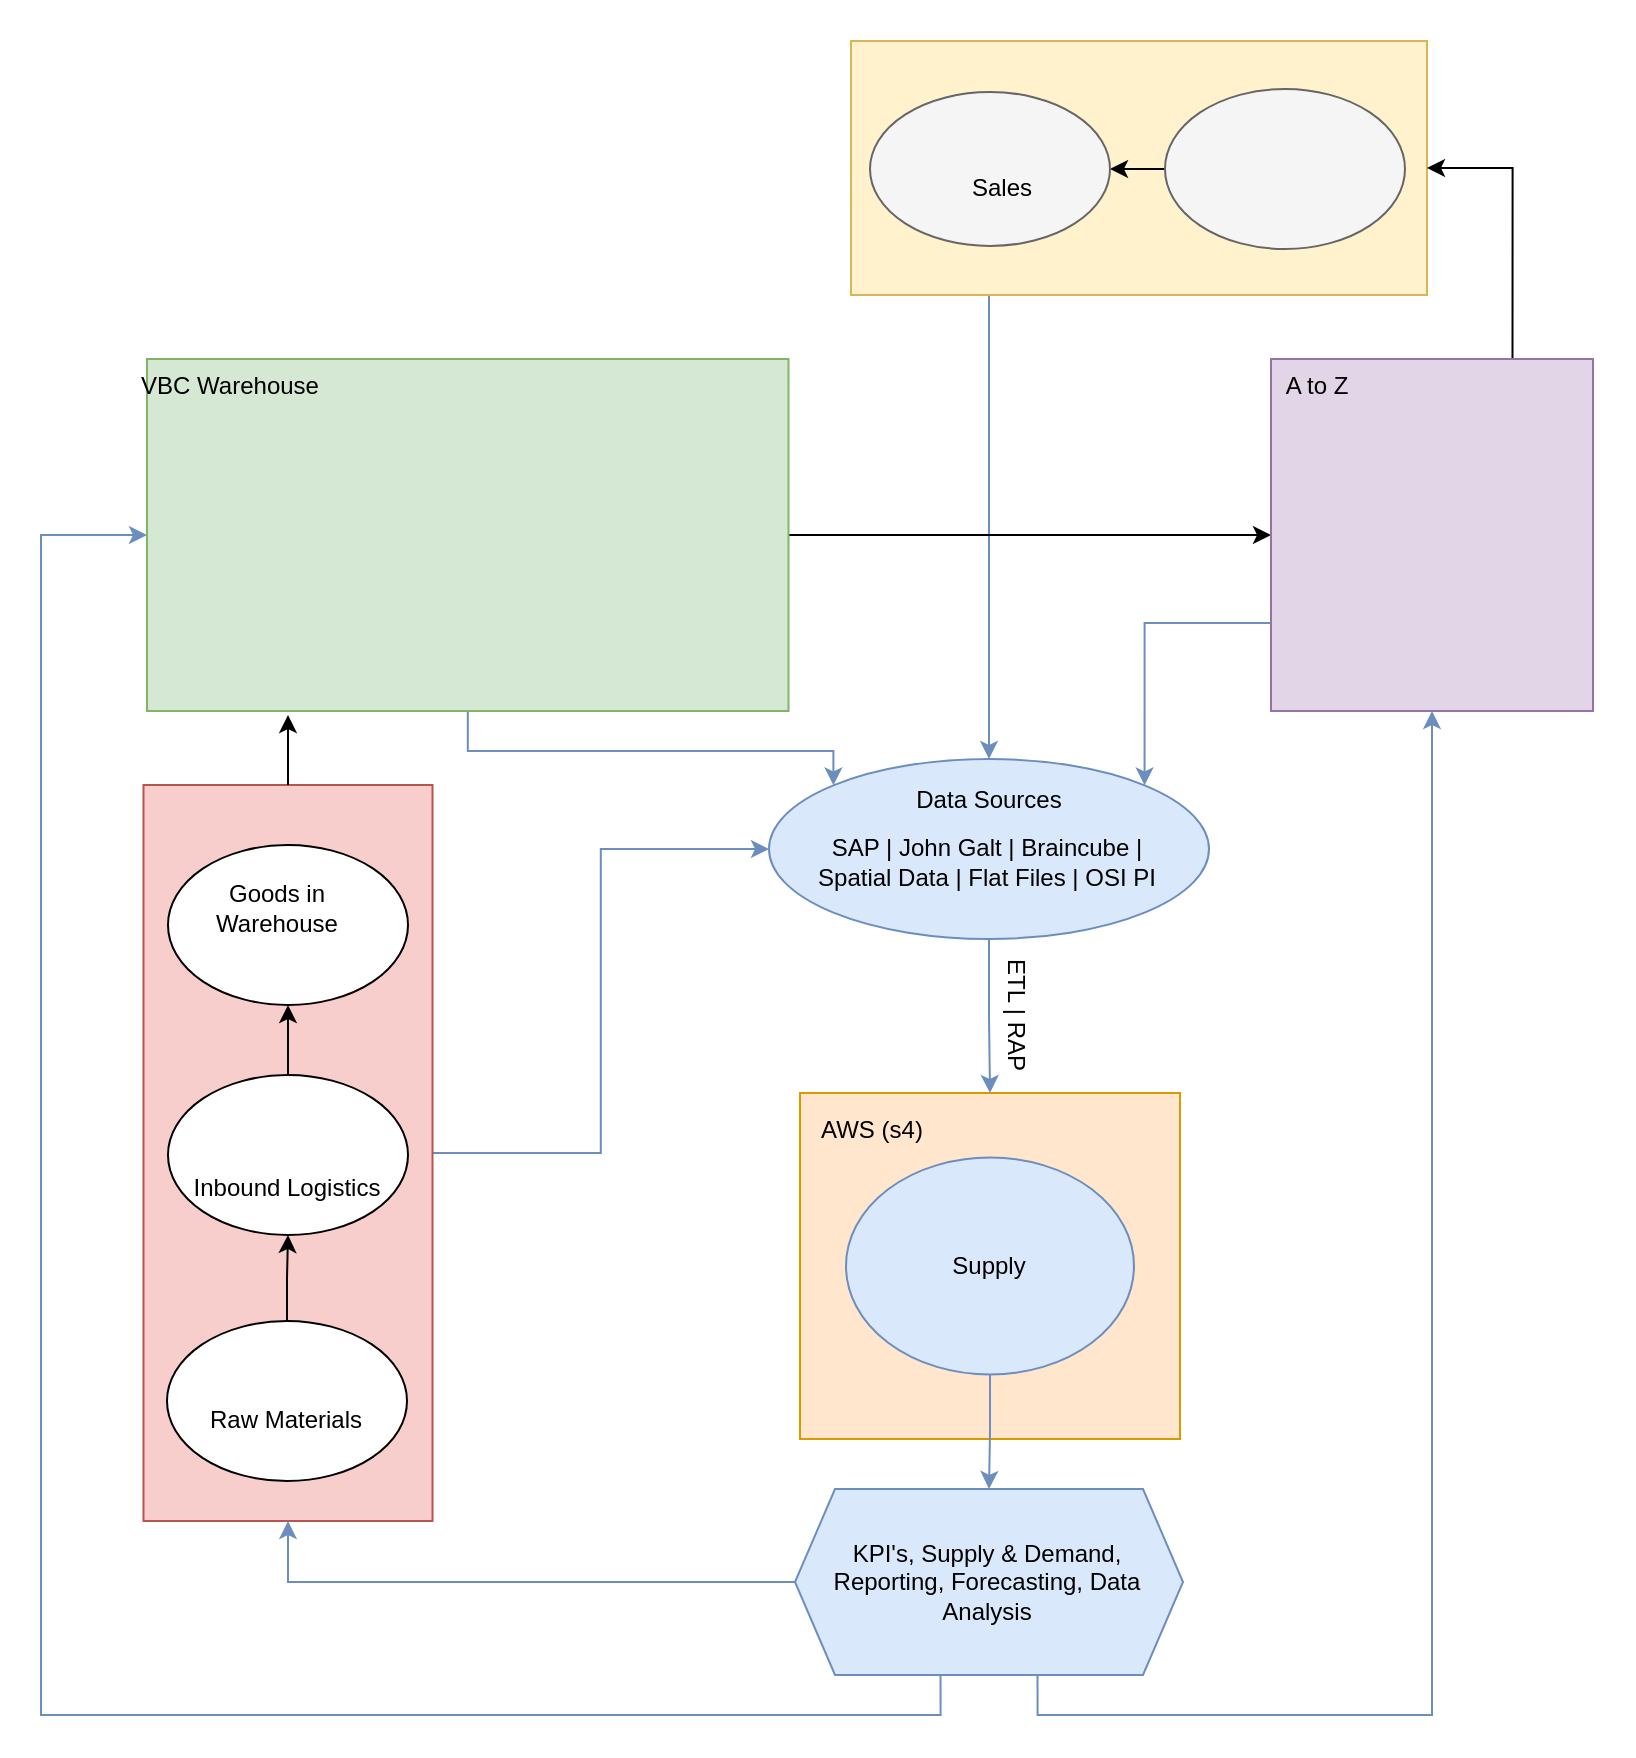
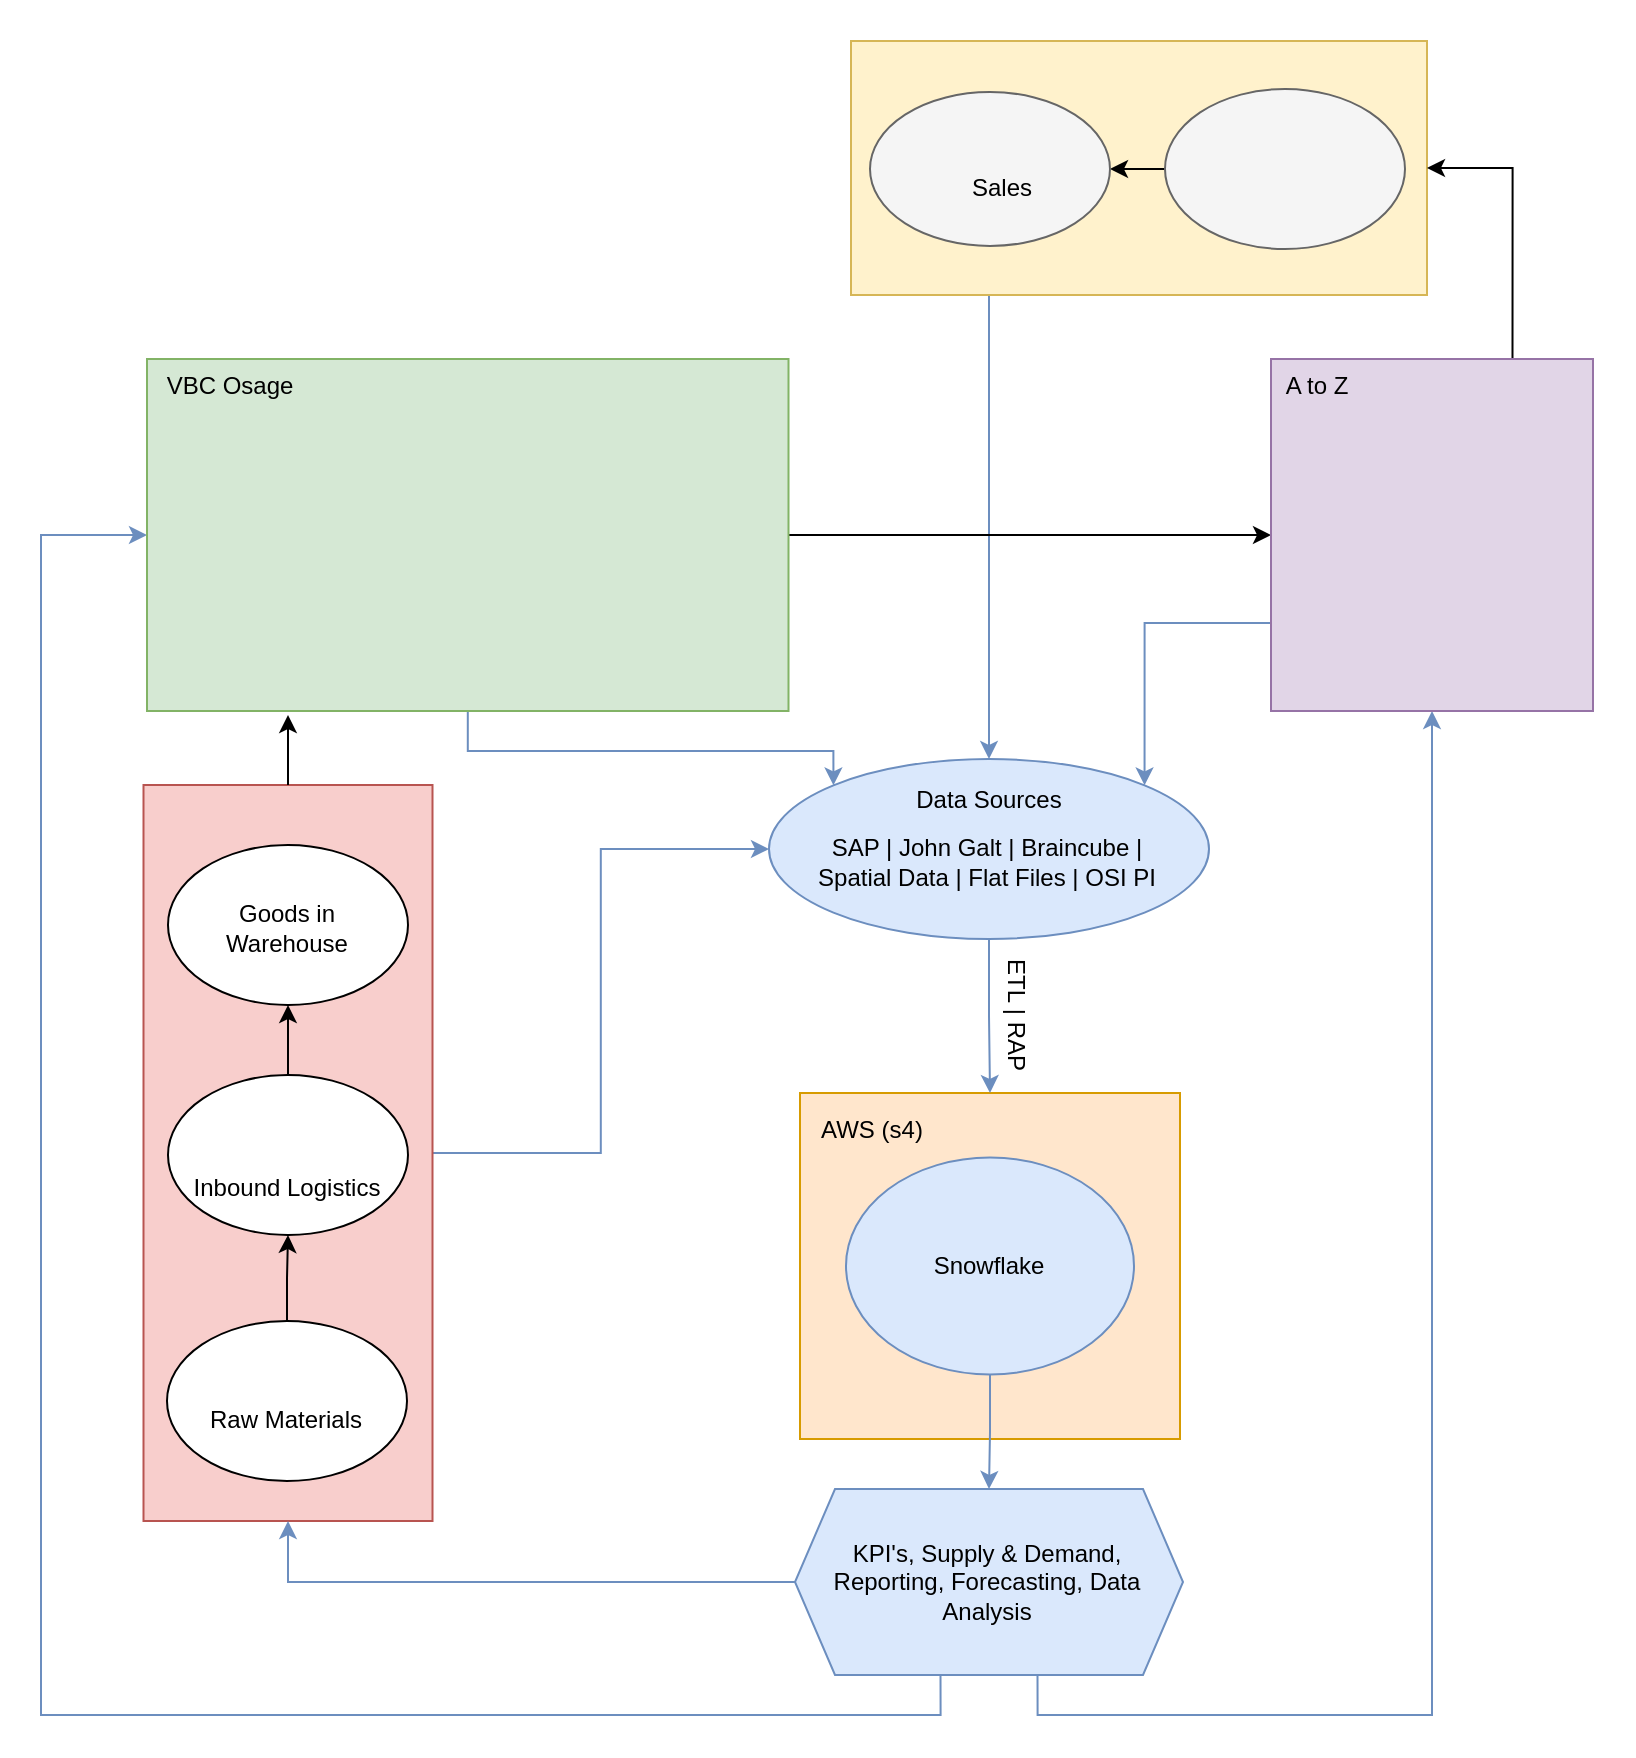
(231, 387) -> (231, 387)
(278, 909) -> (288, 929)
(990, 1267) -> (990, 1267)
